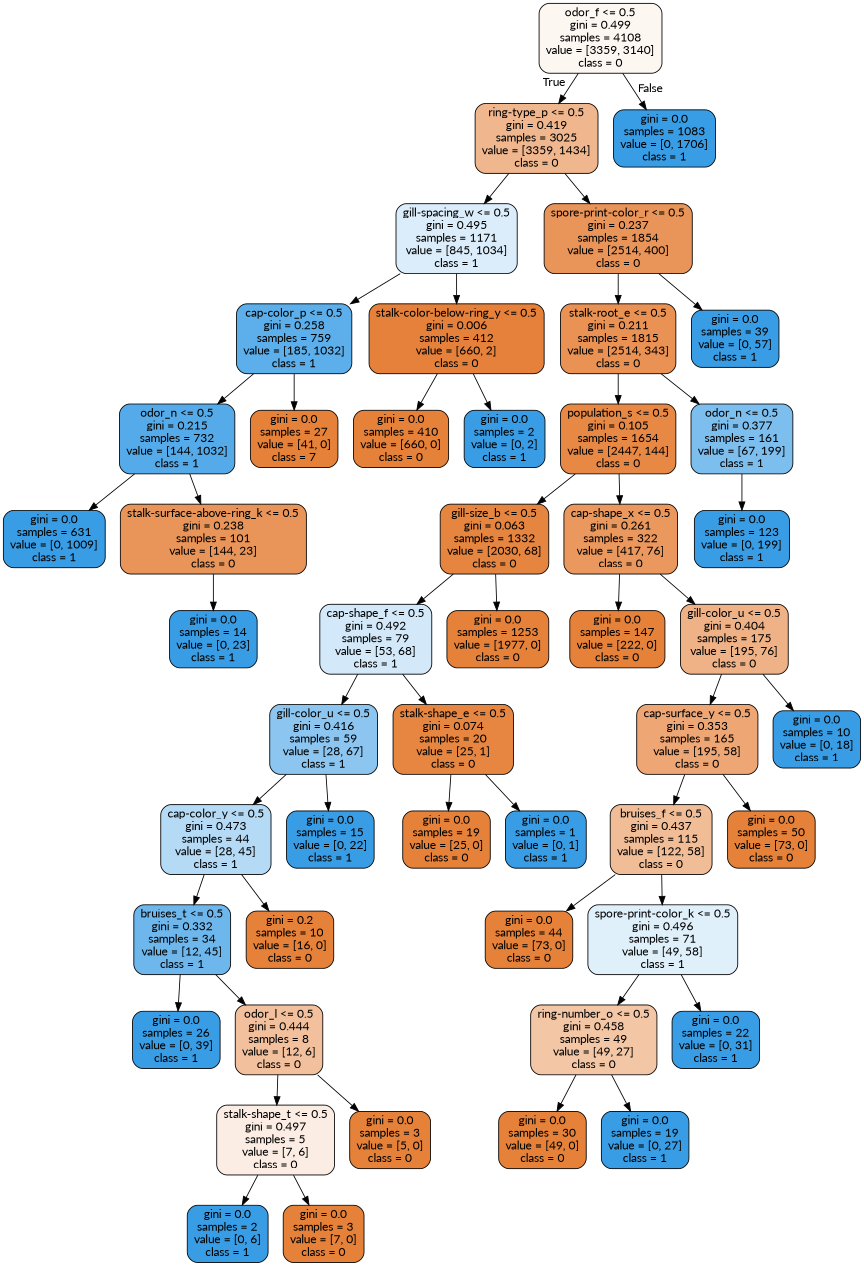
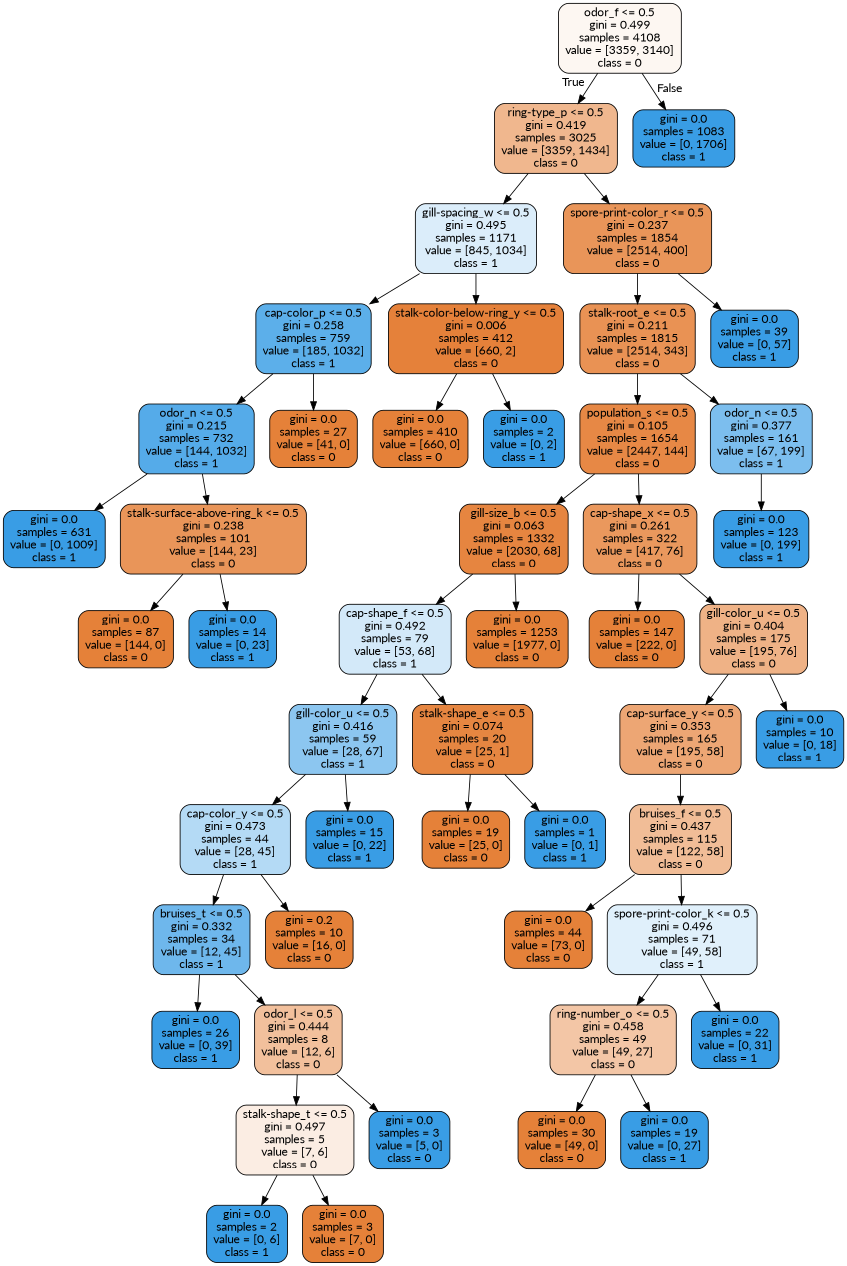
(294, 439) -> (314, 439)
none -> (126, 639)
(771, 840) -> none
(390, 1140) -> (409, 1140)
